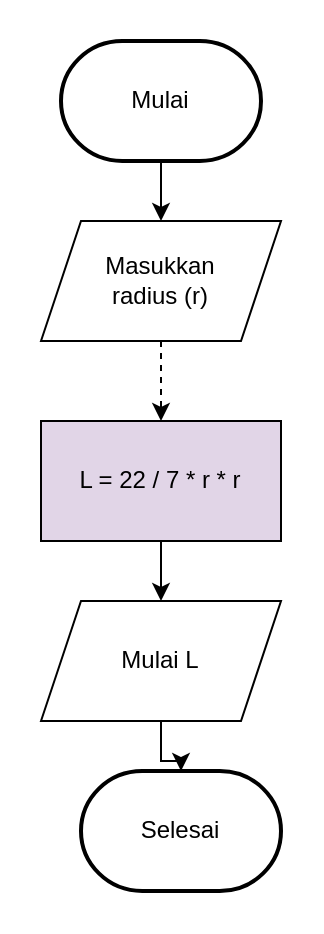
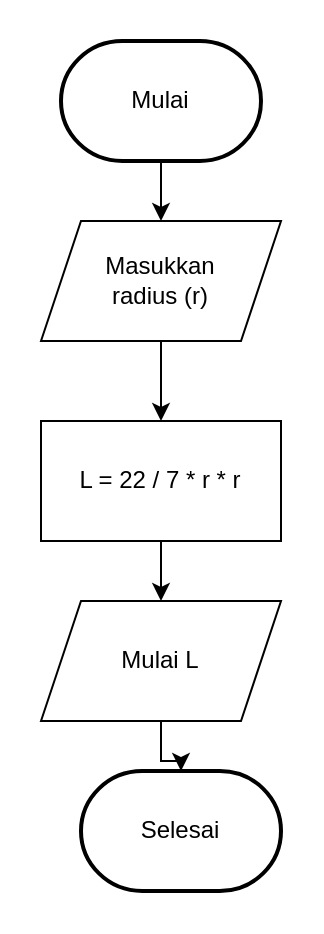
(161, 373) -> (161, 373)
(161, 481) -> (161, 481)
